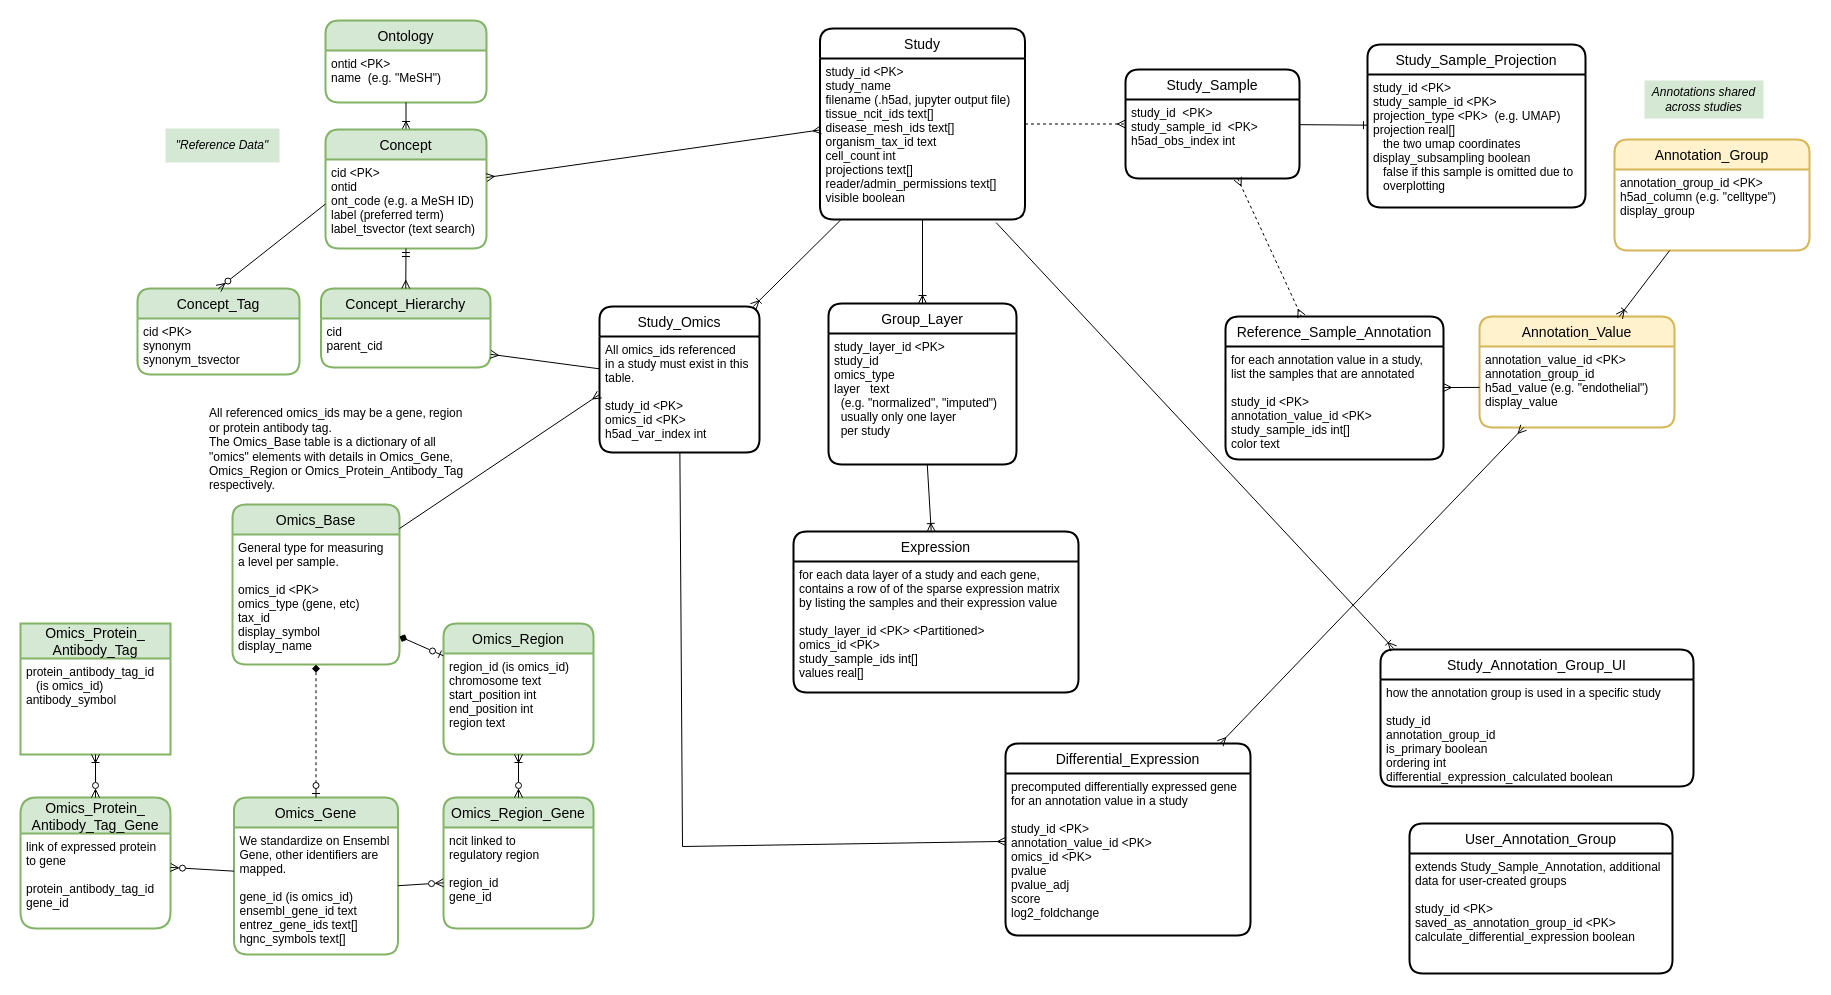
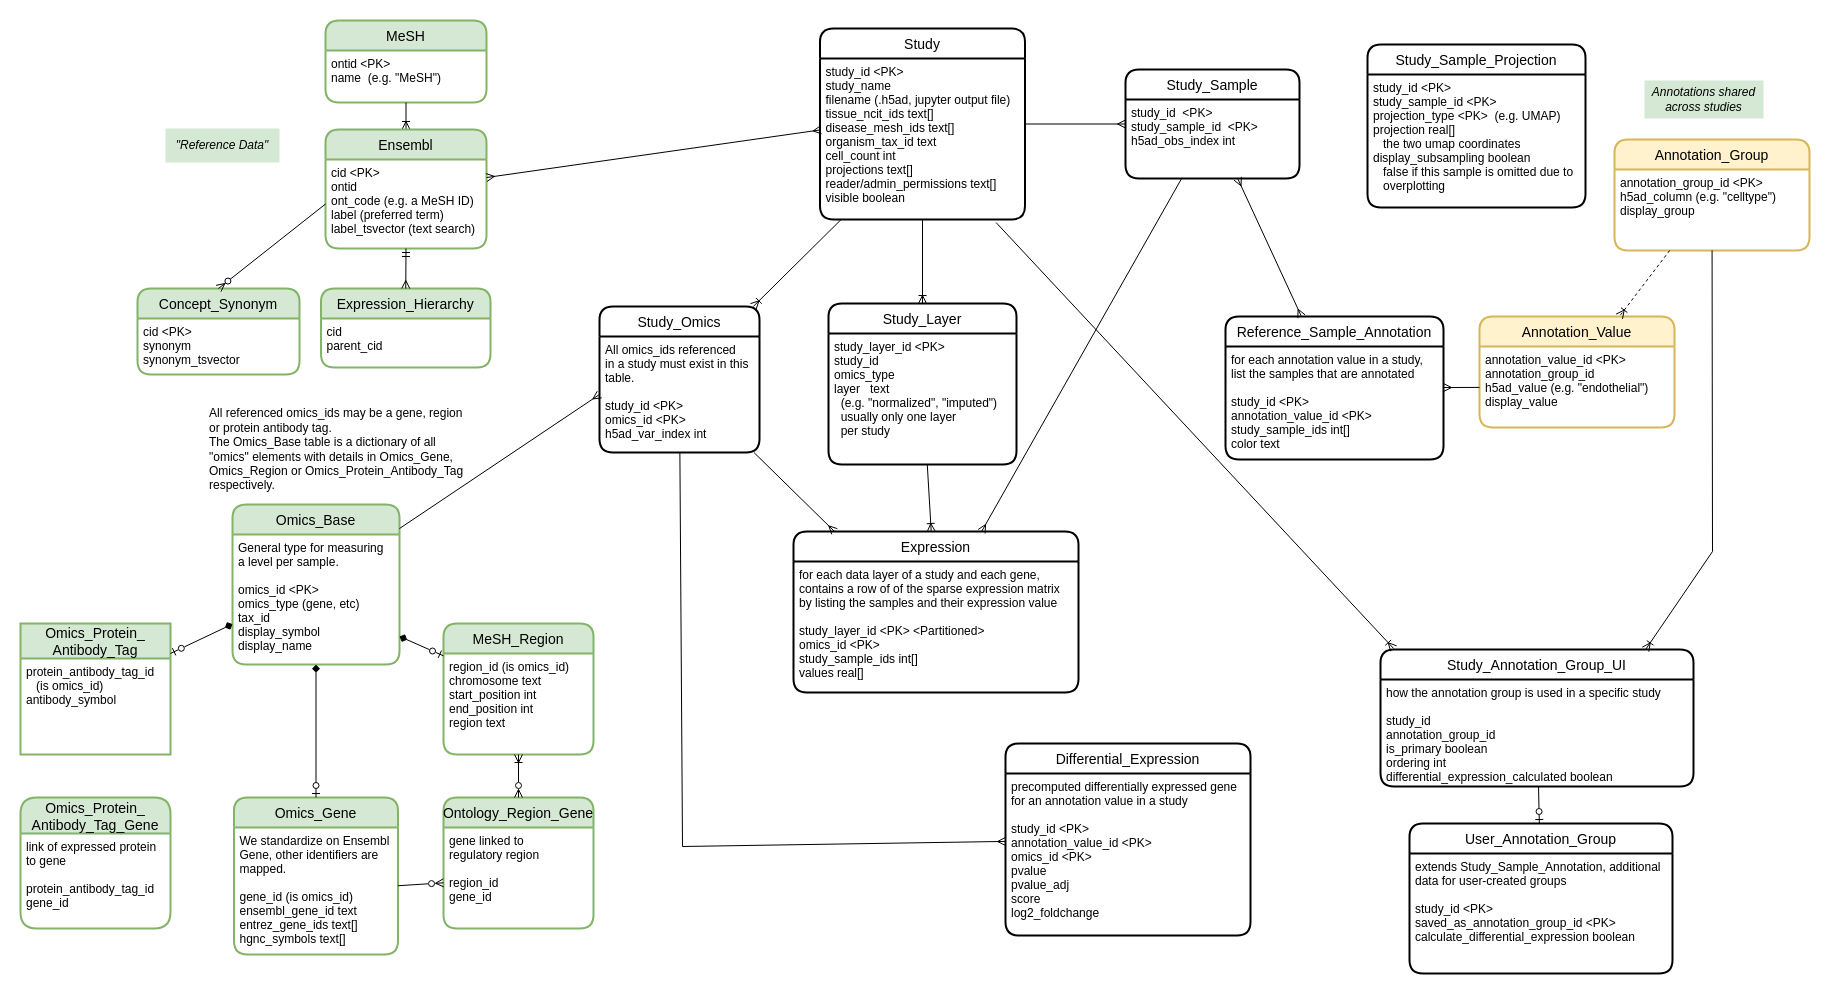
(406, 36) -> (406, 36)
(1074, 124) -> (1074, 124)
(1333, 125) -> none
(406, 145) -> (406, 145)
(1270, 248) -> (1270, 248)
(1644, 284) -> (1644, 284)
(218, 304) -> (218, 304)
(405, 304) -> (405, 304)
(922, 319) -> (922, 319)
none -> (1081, 355)
(545, 361) -> (794, 491)
none -> (1712, 460)
(1372, 586) -> none
none -> (205, 637)
(518, 639) -> (518, 639)
(316, 727) -> (316, 727)
(96, 769) -> none
none -> (1539, 798)
(518, 813) -> (518, 813)
(488, 841) -> (490, 841)
(209, 870) -> none
